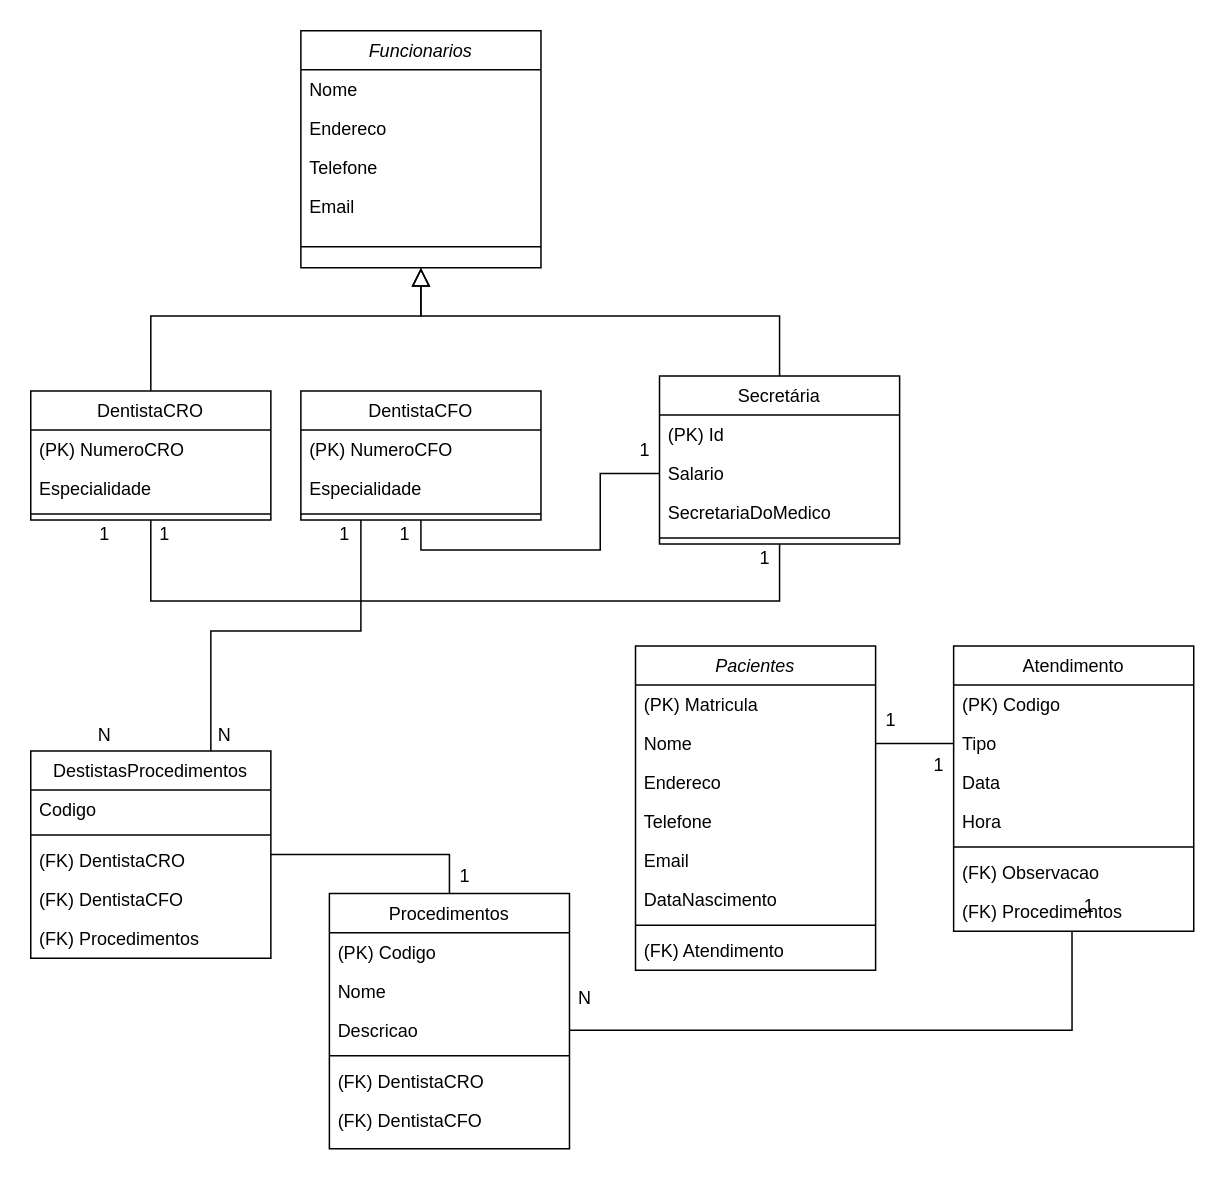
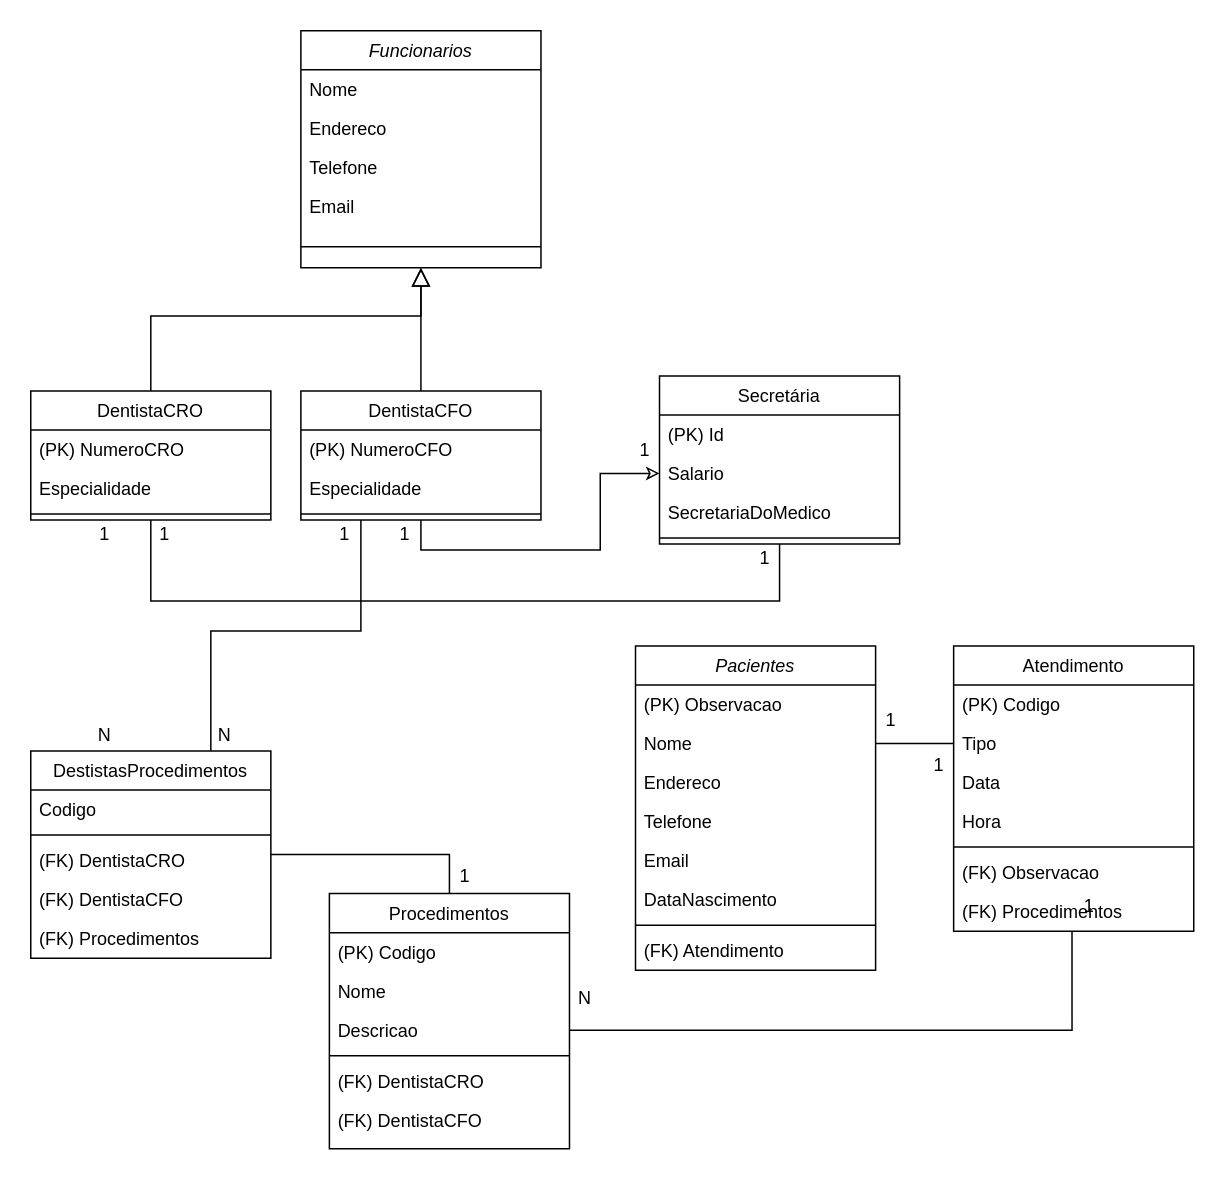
(631, 316) -> none
none -> (421, 354)
(651, 473) -> (648, 473)
(707, 705) -> (717, 705)
